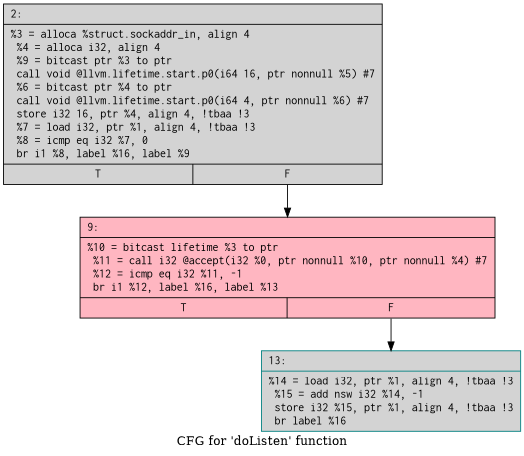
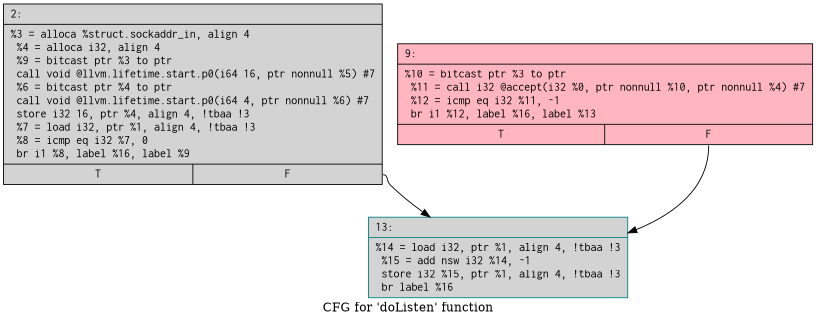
(288, 196) -> (401, 195)
(183, 247) -> (486, 74)
